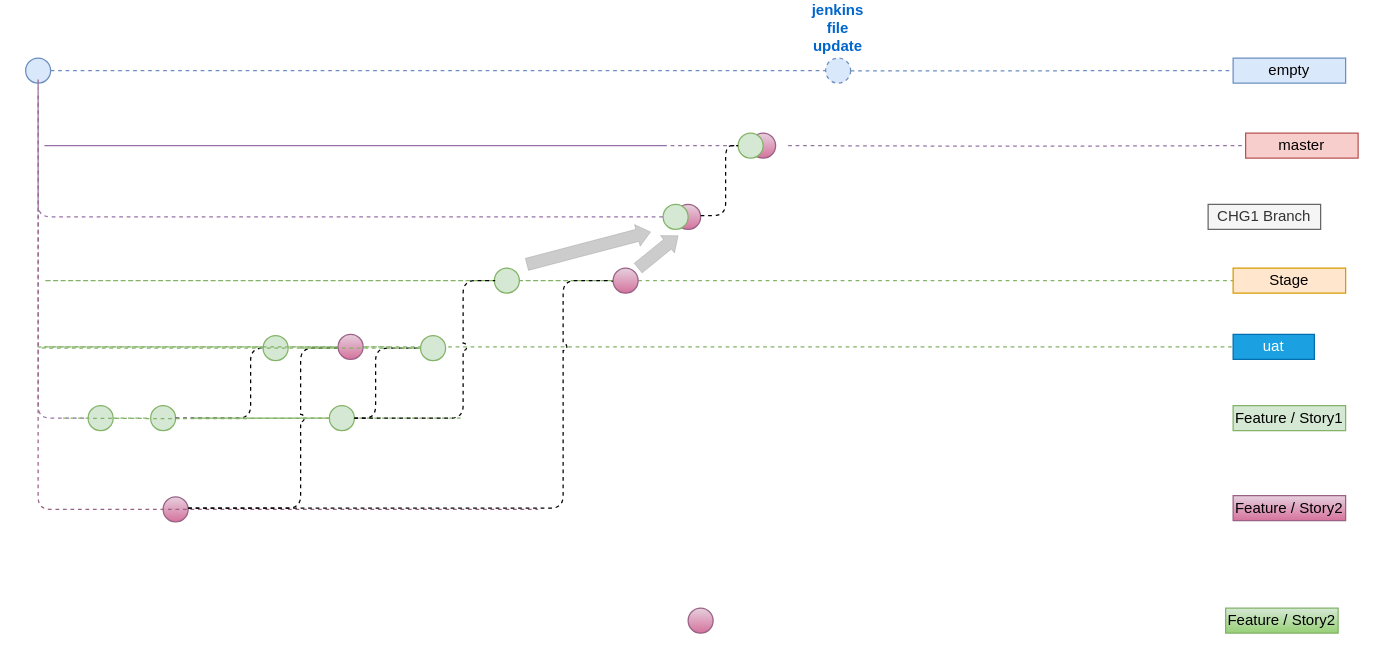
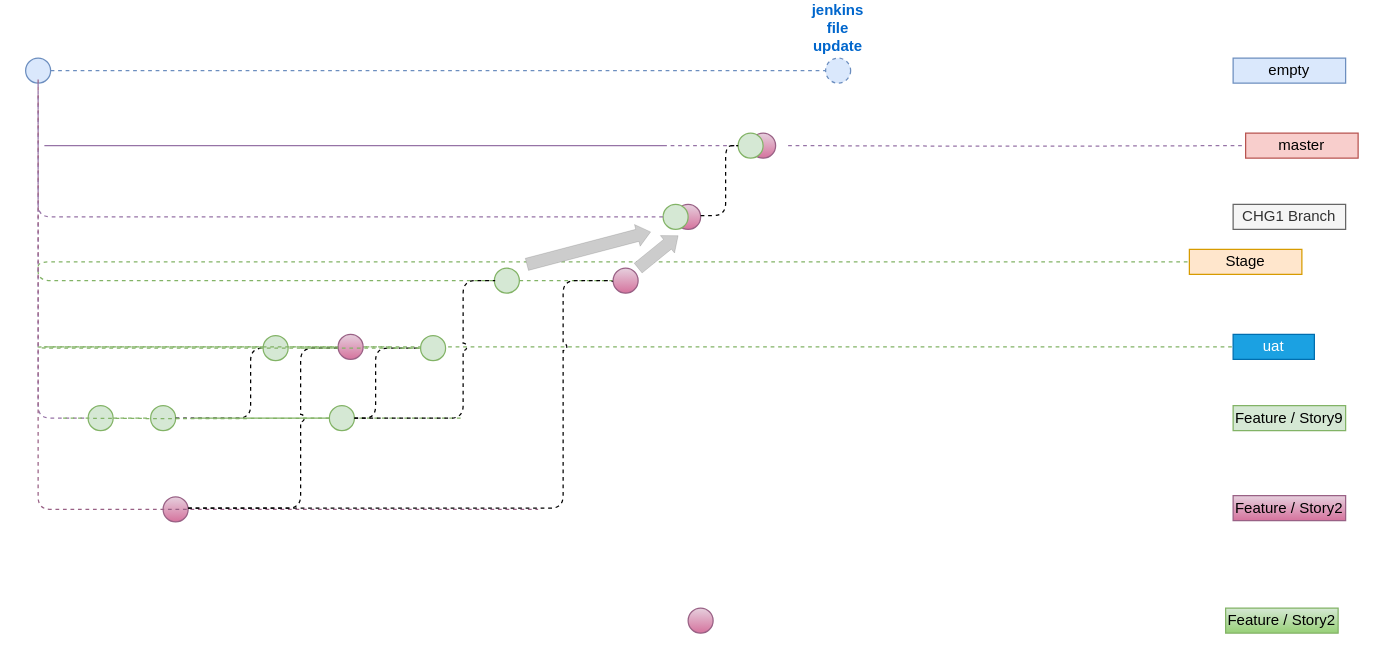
(1040, 71) -> none
(1264, 217) -> (1289, 217)
(1289, 281) -> (1246, 262)
(1289, 418) -> (1289, 418)
